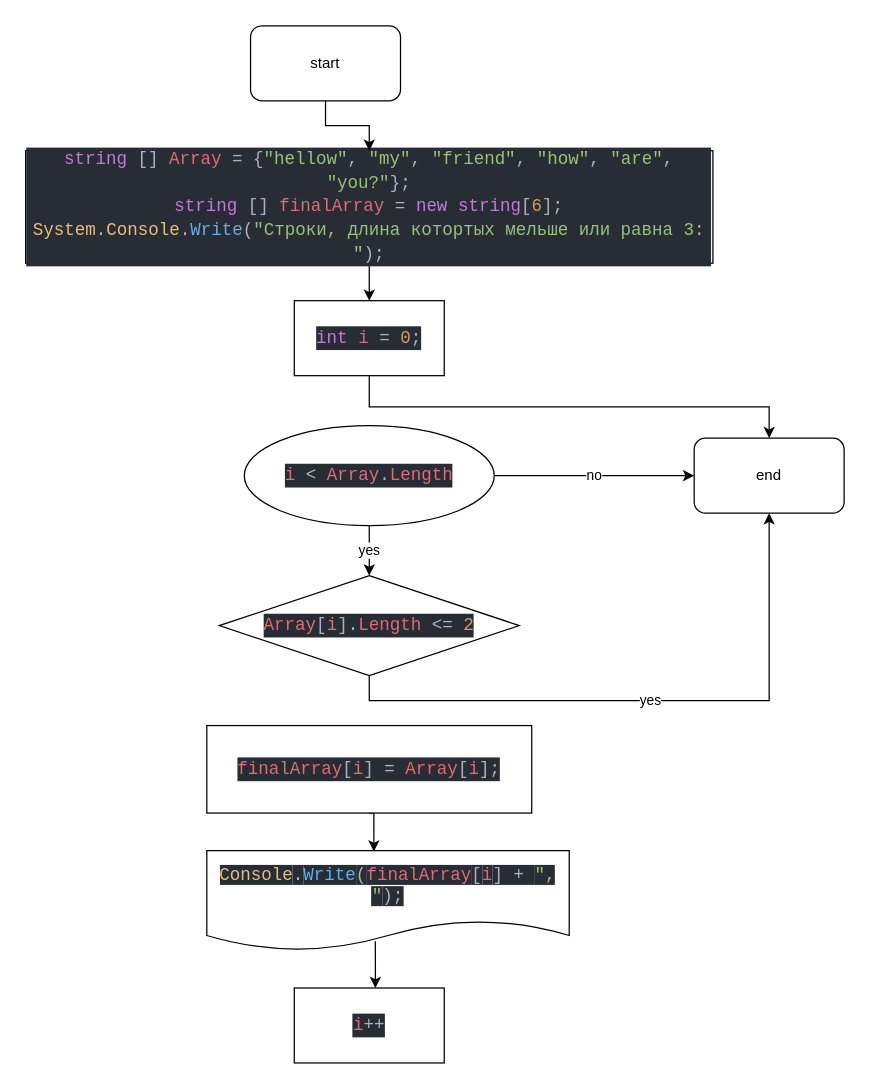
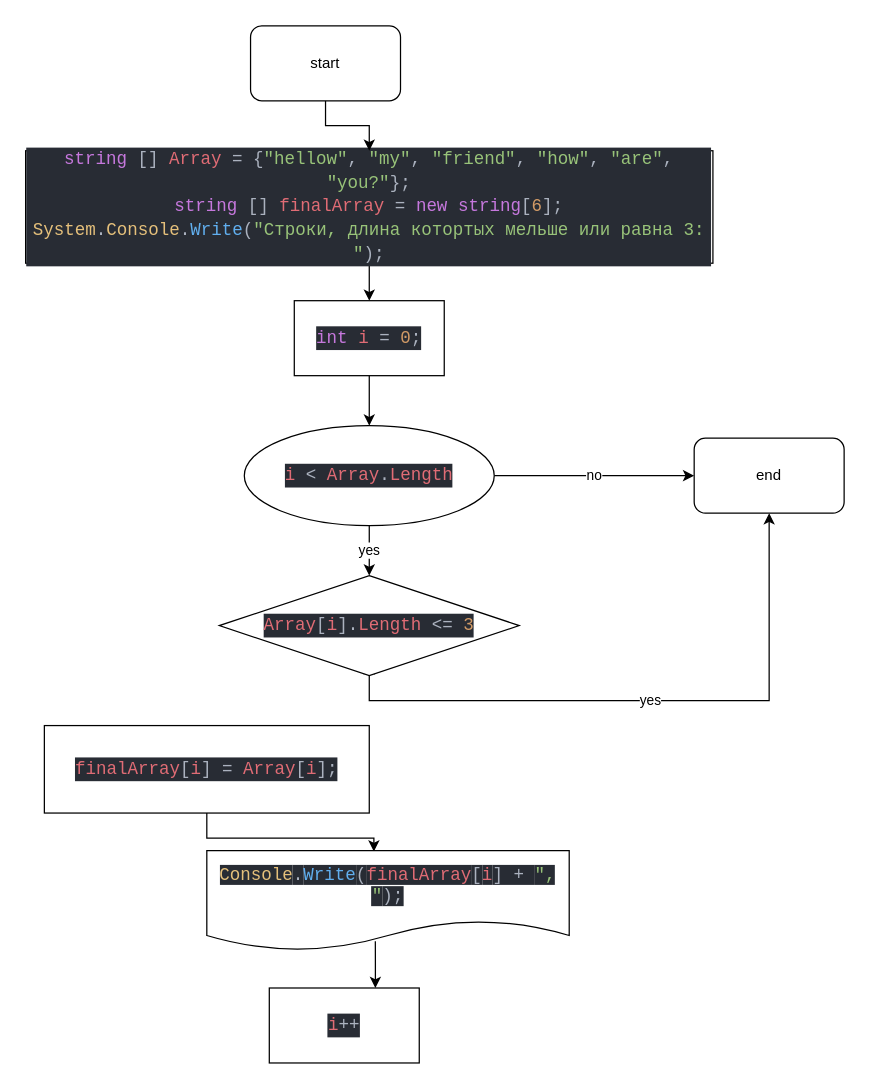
(579, 407) -> (369, 411)
(369, 626) -> (369, 626)
(369, 769) -> (207, 769)
(369, 1026) -> (344, 1026)
